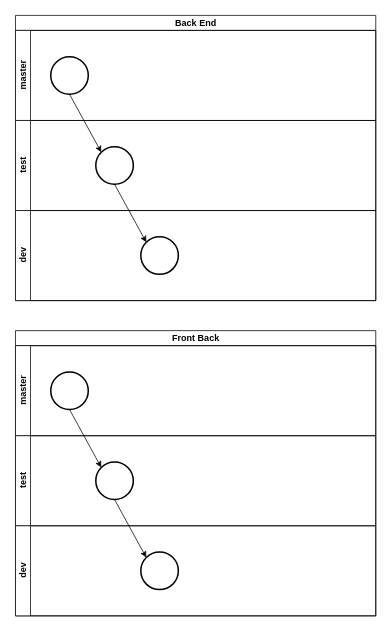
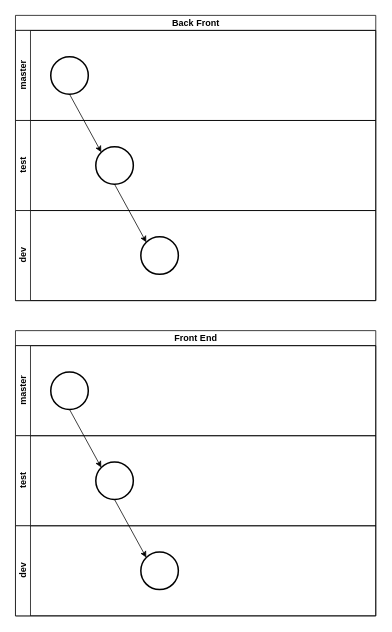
(196, 23) -> (196, 23)
(196, 338) -> (196, 338)
